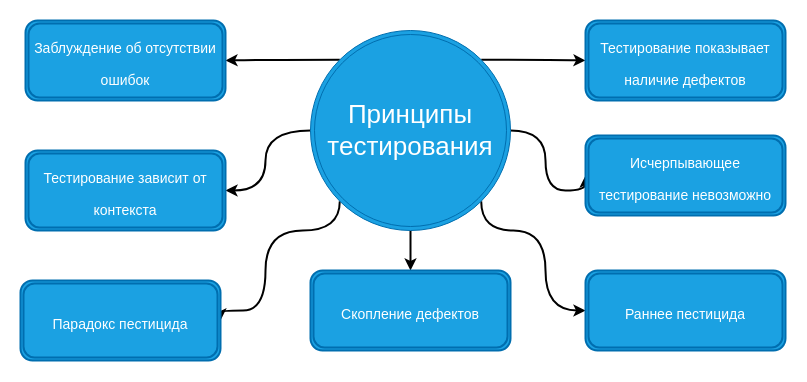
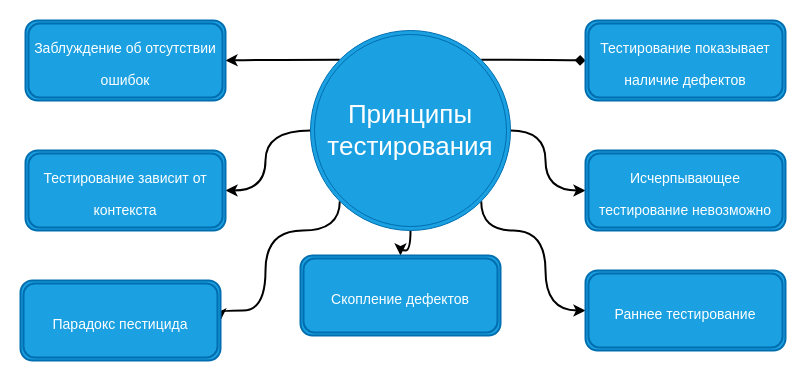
(575, 60) -> (574, 60)
(686, 176) -> (686, 191)
(411, 311) -> (401, 296)
(686, 311) -> (686, 311)
